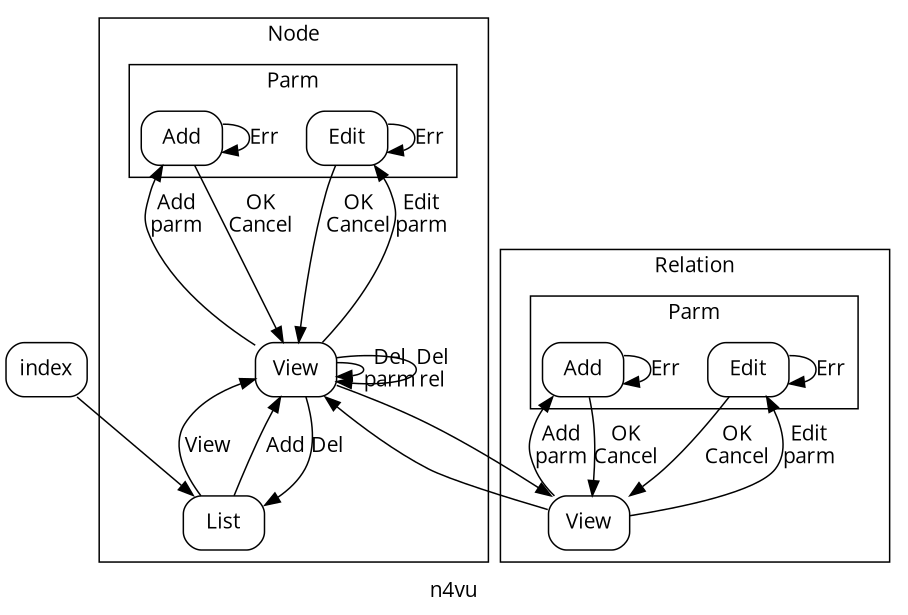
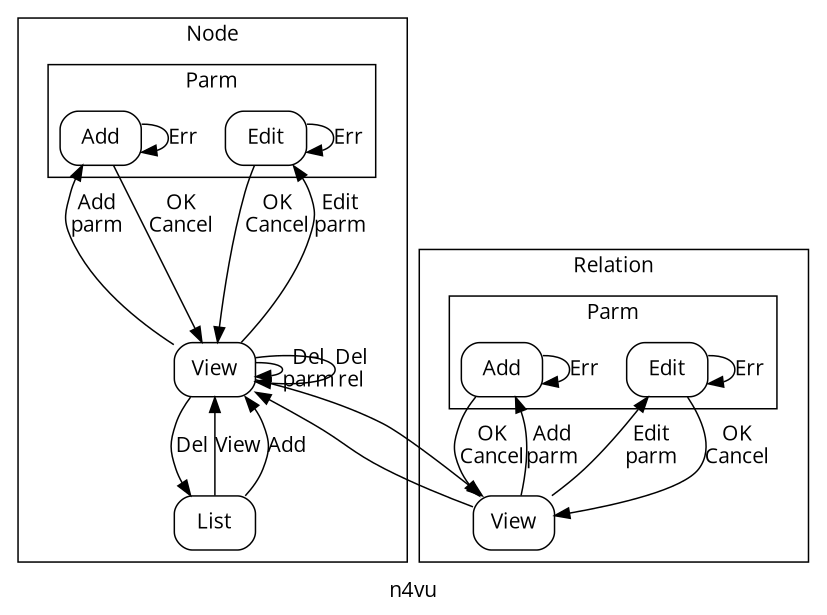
(47, 370) -> none
